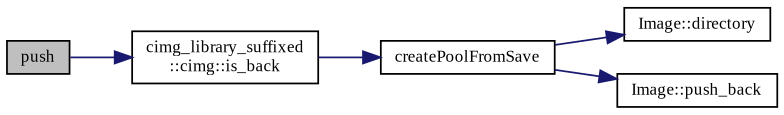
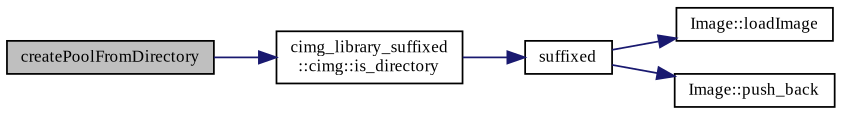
(697, 24) -> (755, 24)
(38, 57) -> (110, 57)
(225, 57) -> (370, 57)
(468, 57) -> (569, 57)
